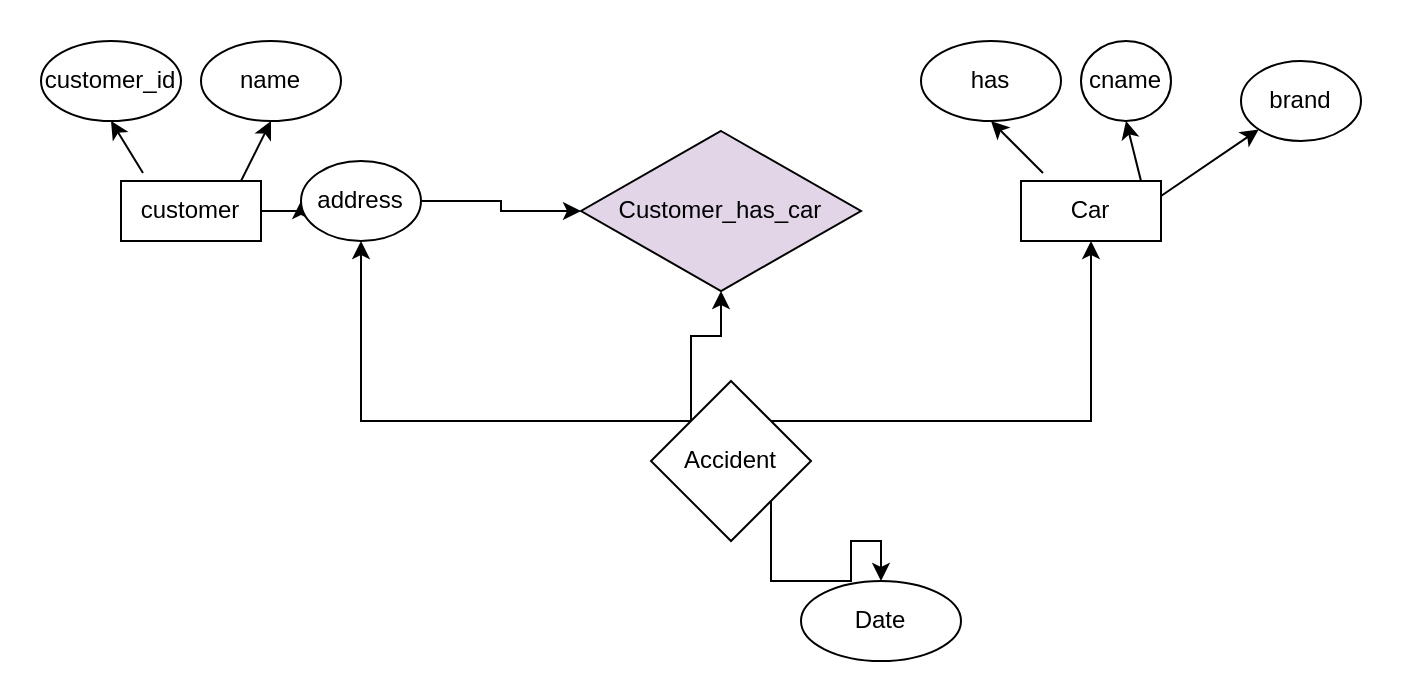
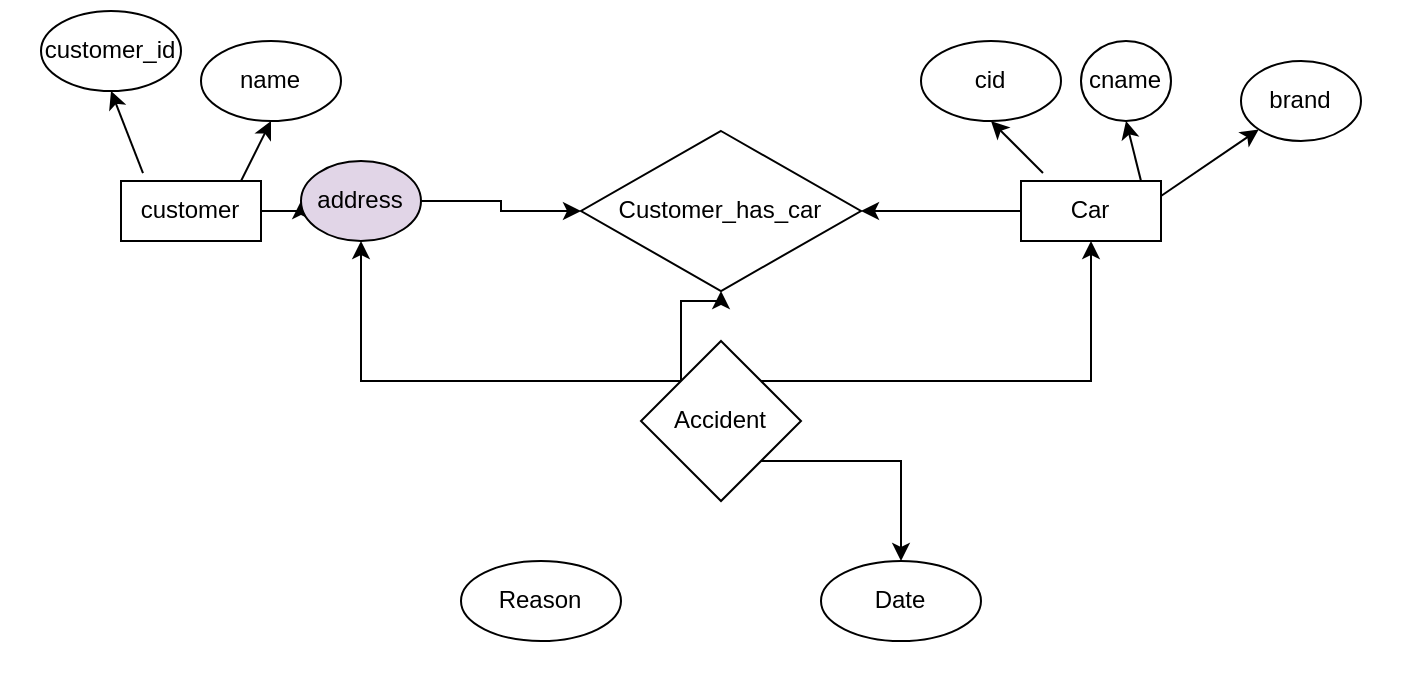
(111, 81) -> (111, 51)
(991, 81) -> (991, 81)
(361, 201) -> (361, 201)
(721, 211) -> (721, 211)
none -> (948, 211)
(731, 461) -> (721, 421)
none -> (541, 601)
(881, 621) -> (901, 601)
